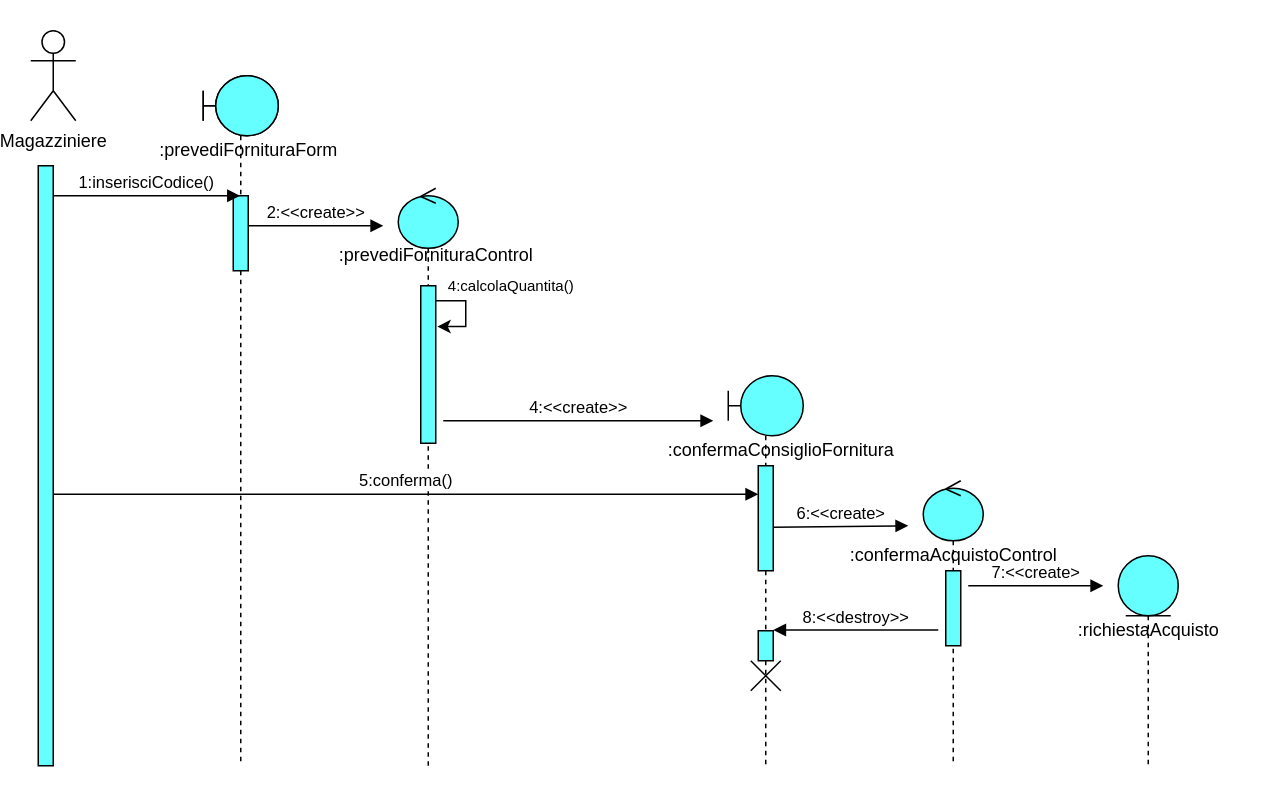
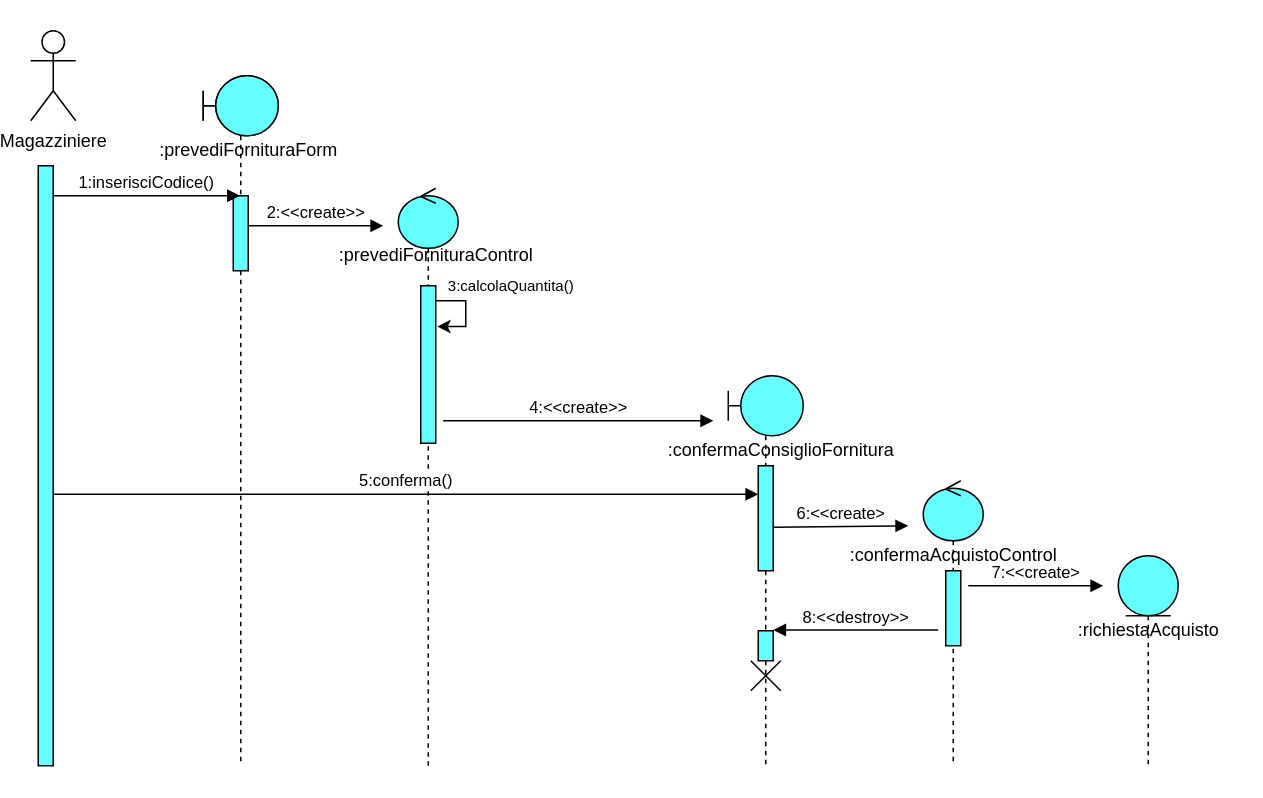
(512, 286) -> (512, 286)
